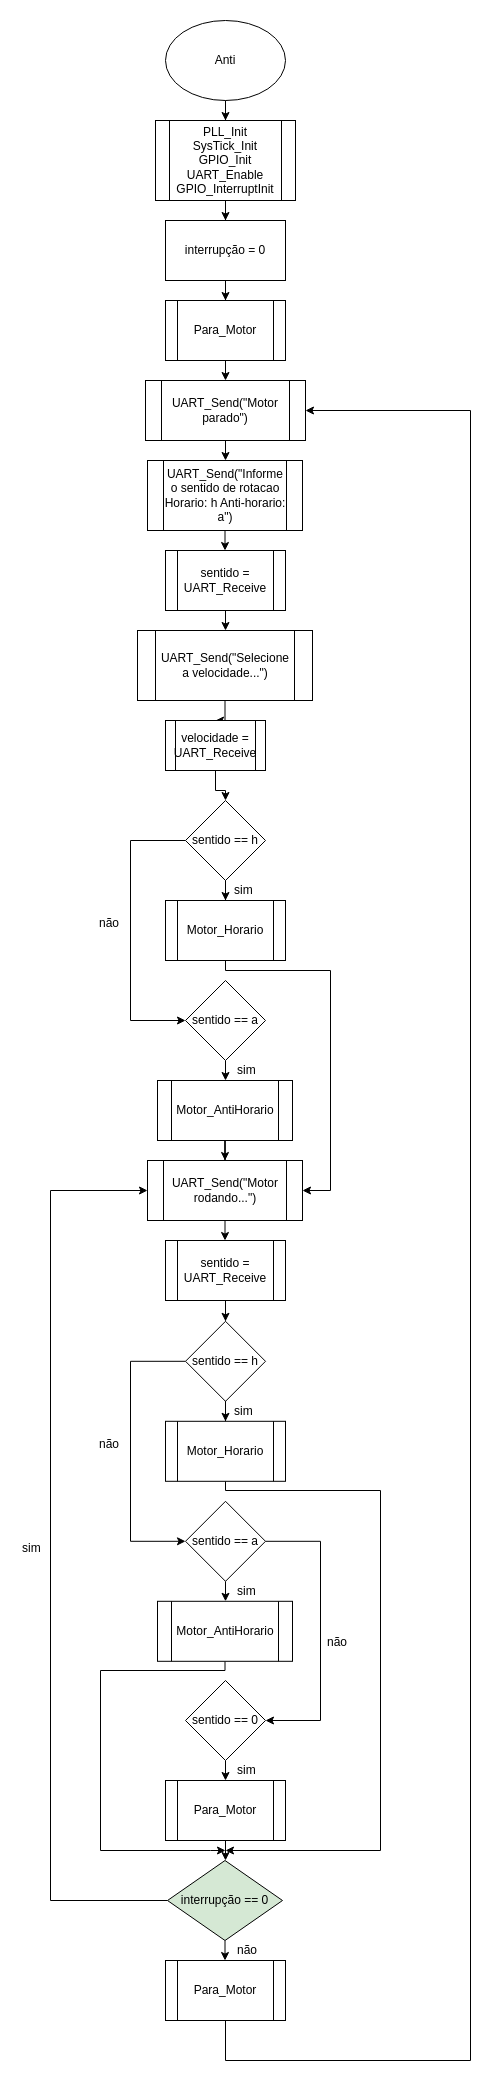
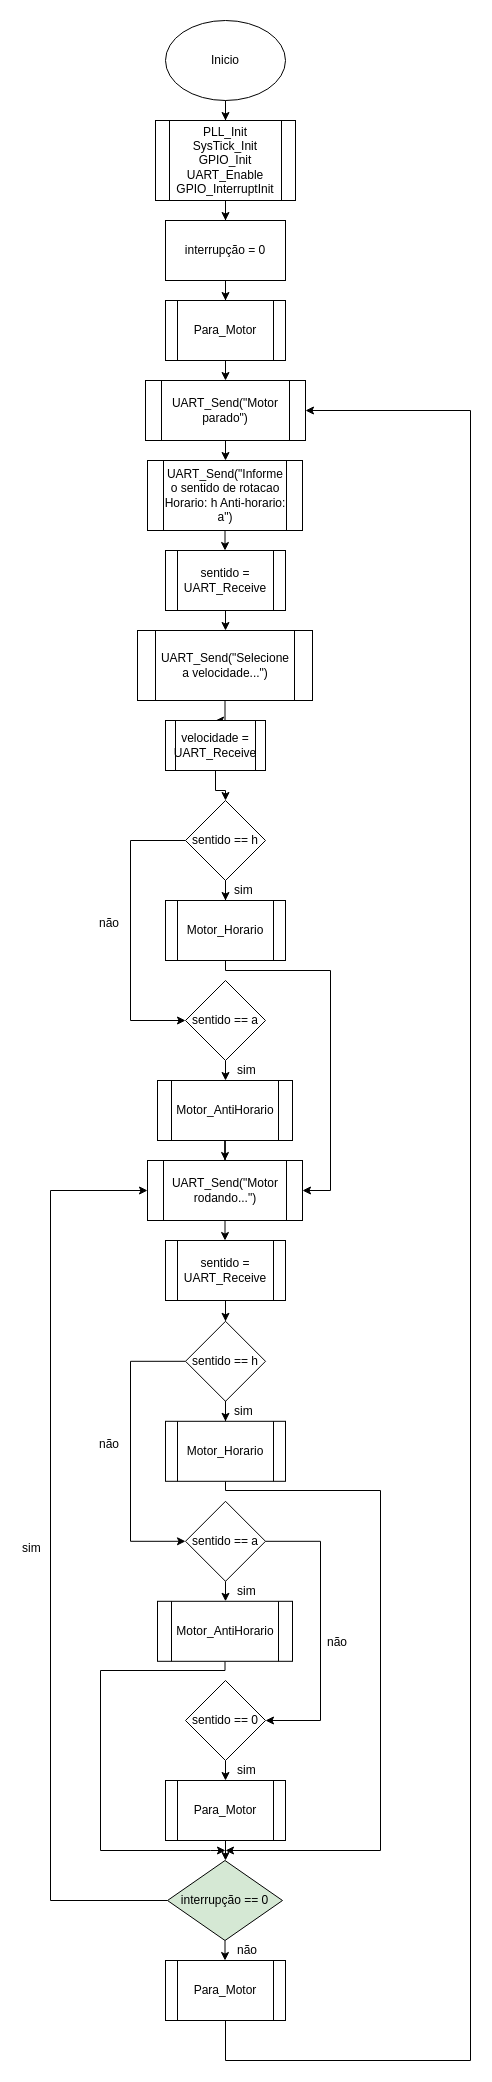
(226, 61) -> (226, 61)
